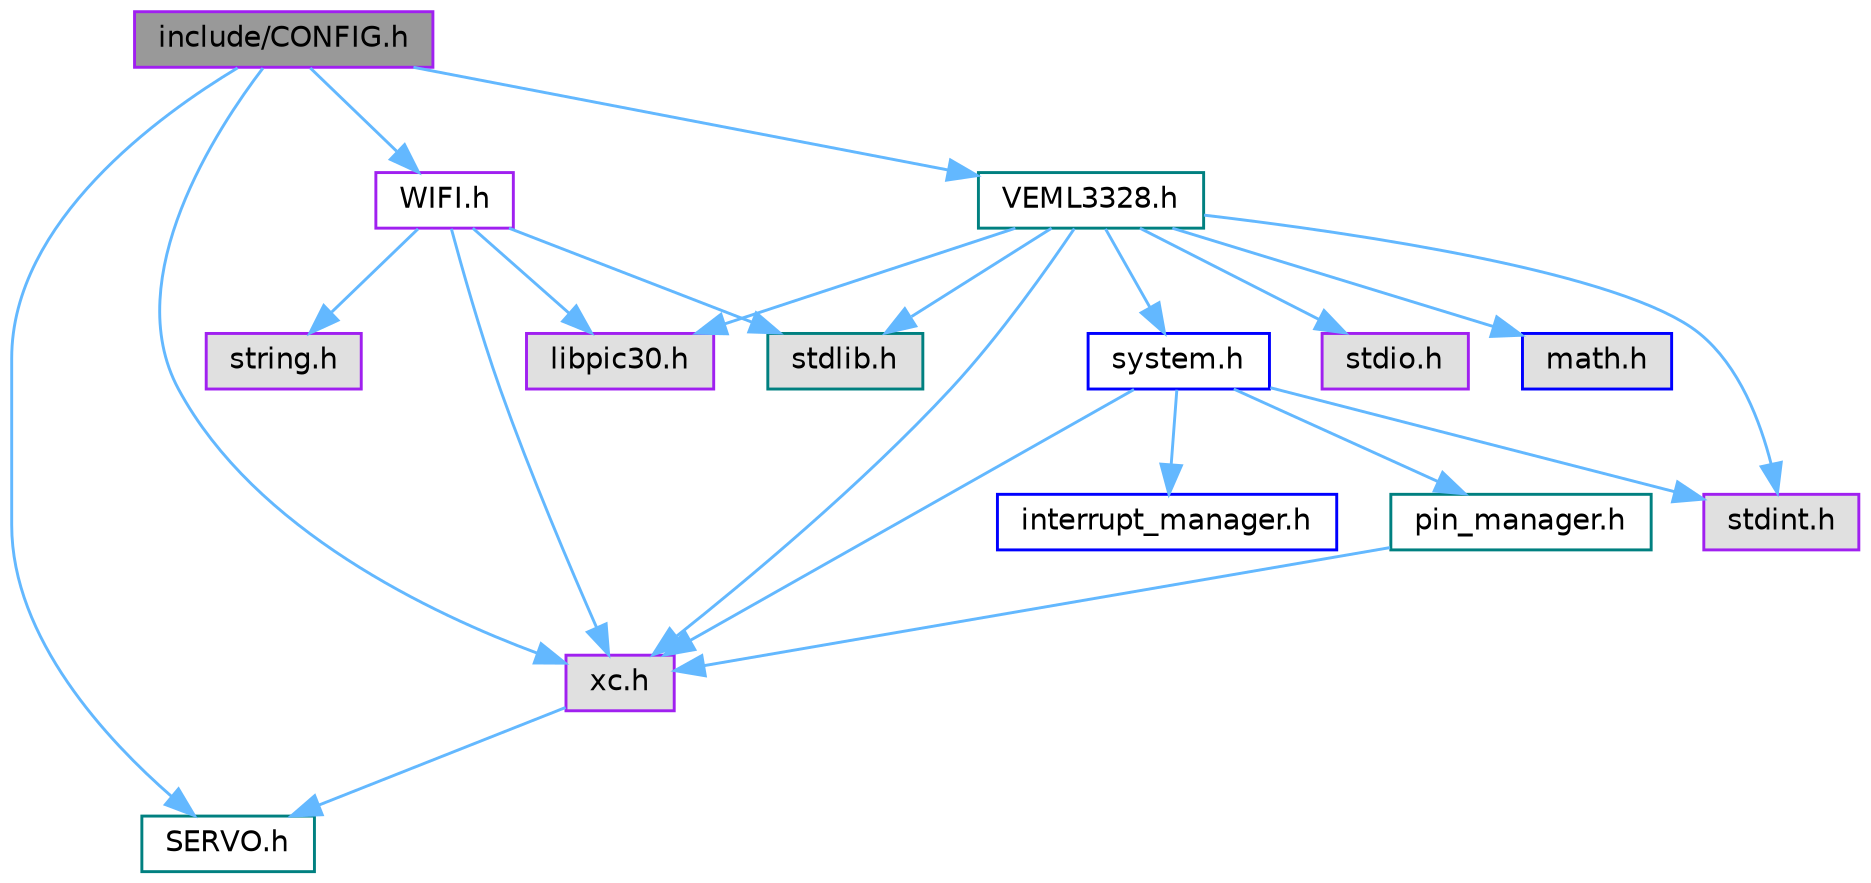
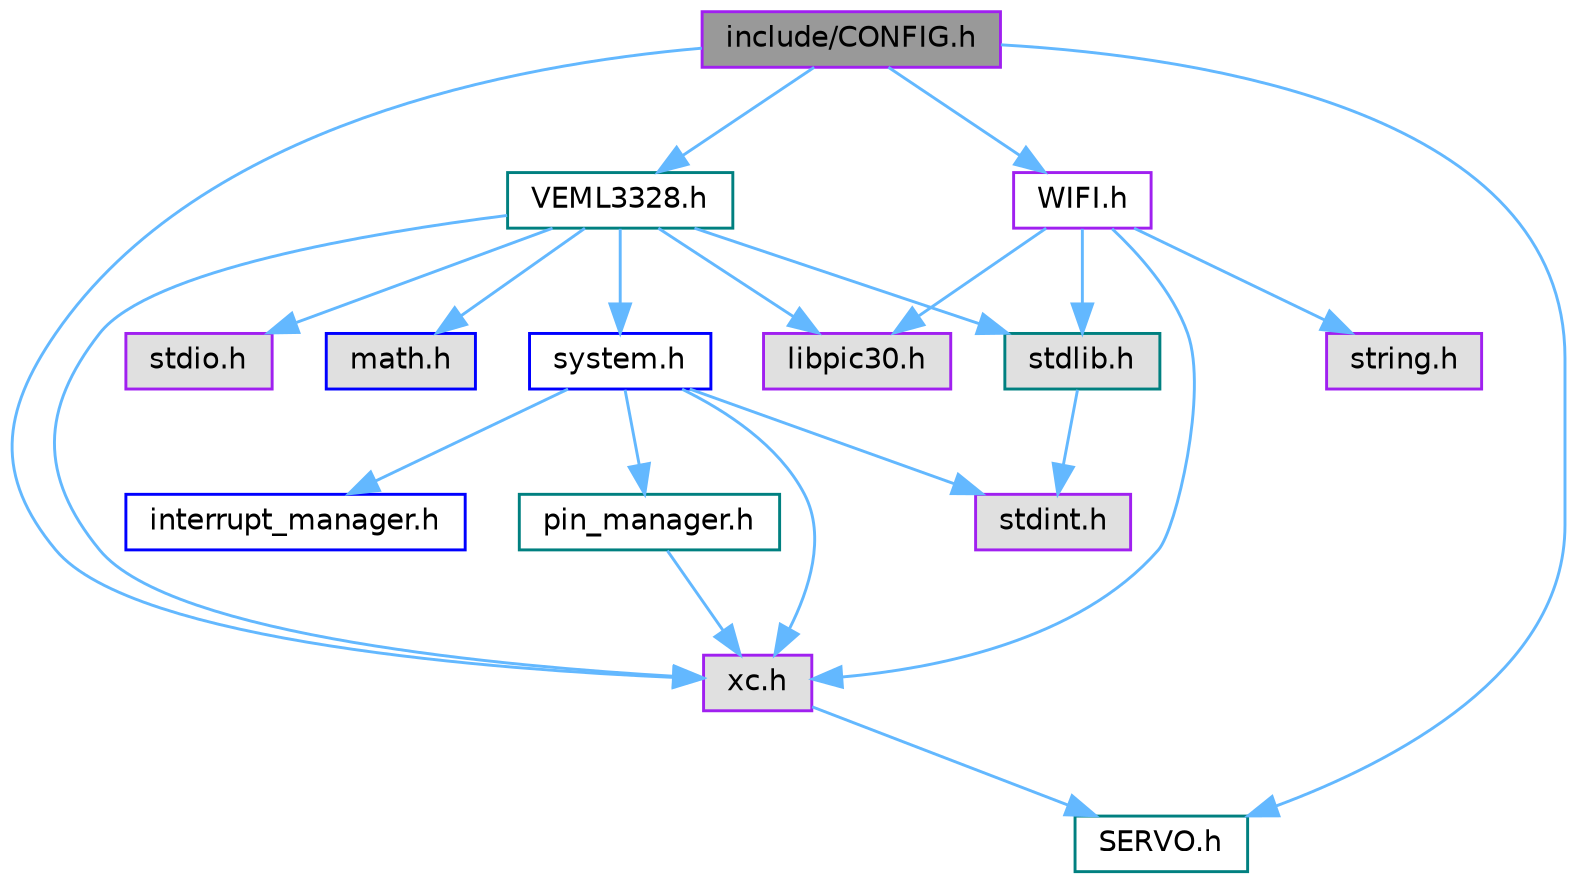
(1532, 270) -> (1070, 427)
